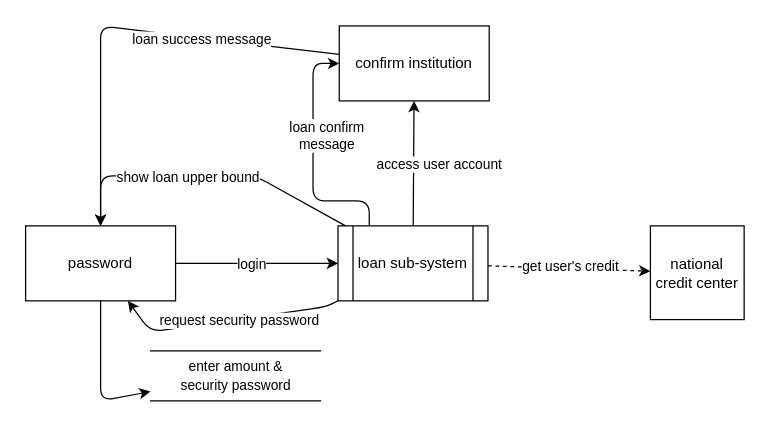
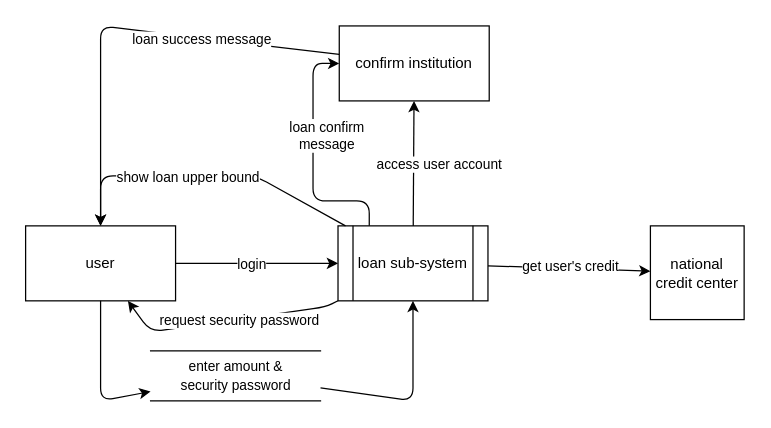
(101, 263) -> (101, 263)
(504, 266) -> (504, 266)
none -> (410, 397)
